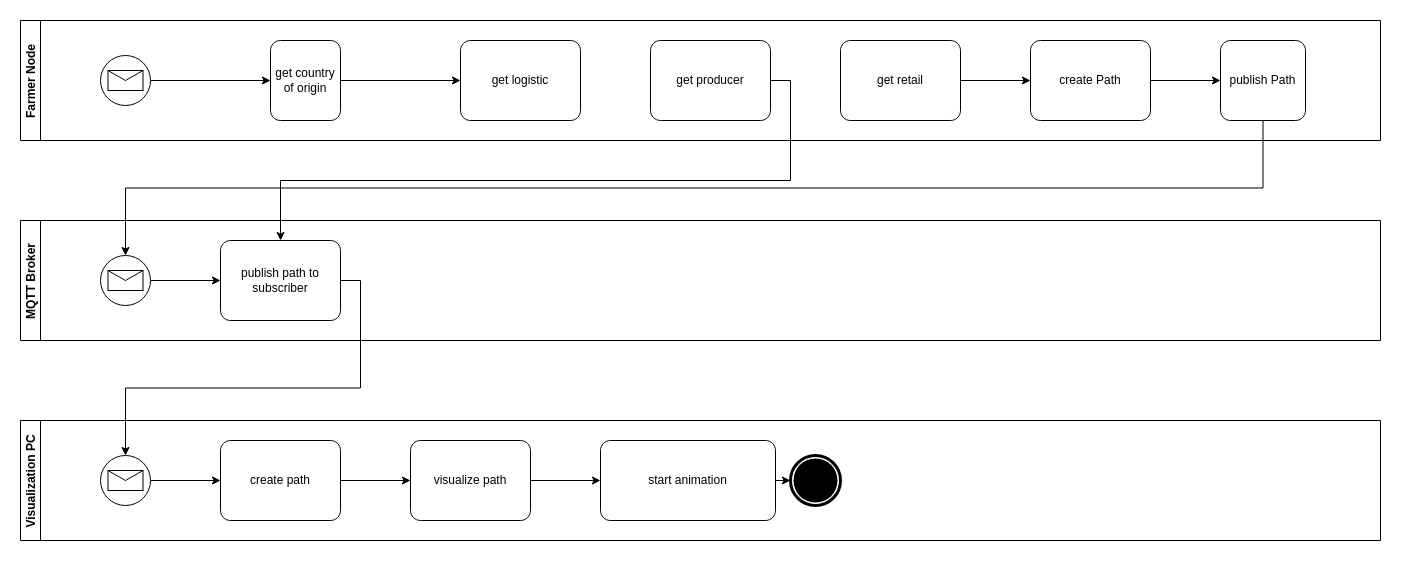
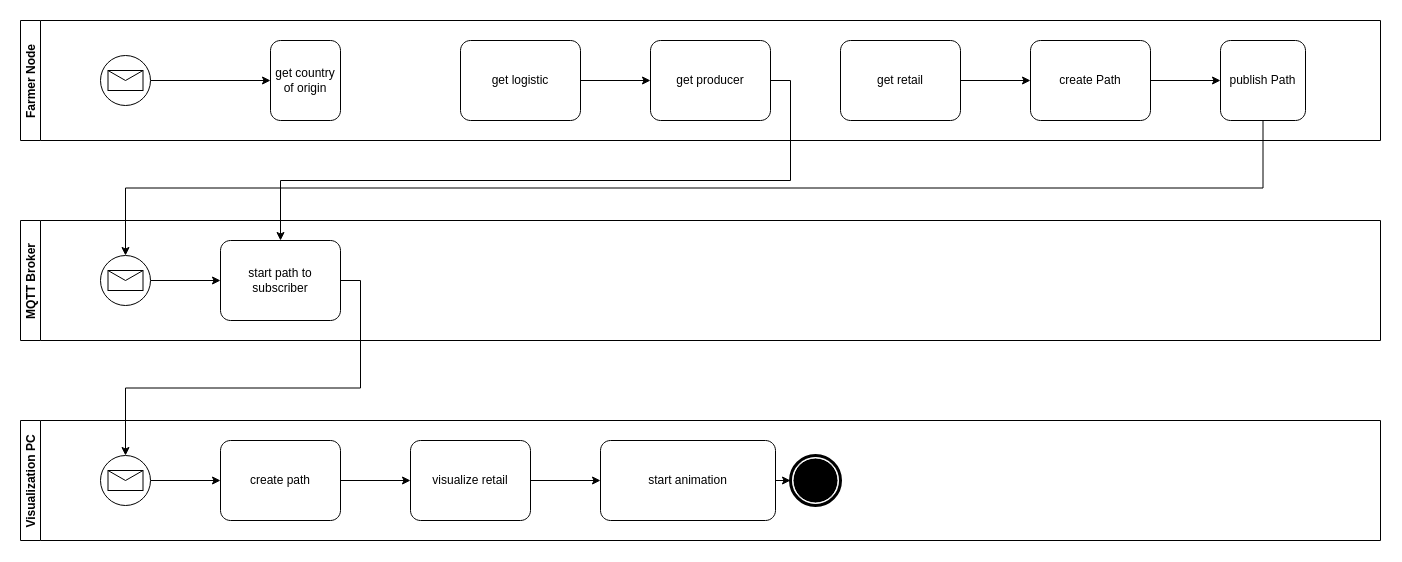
(397, 81) -> none
none -> (612, 81)
(281, 281) -> (281, 281)
(471, 481) -> (471, 481)
